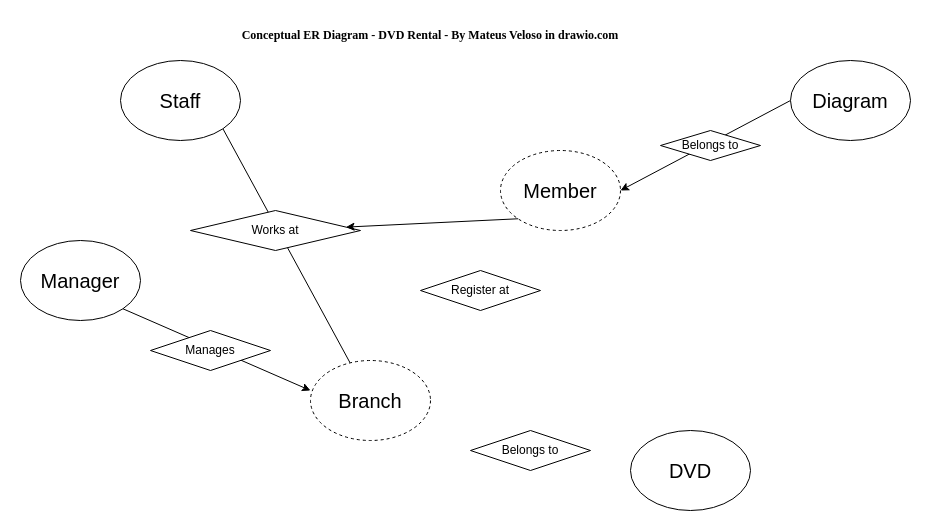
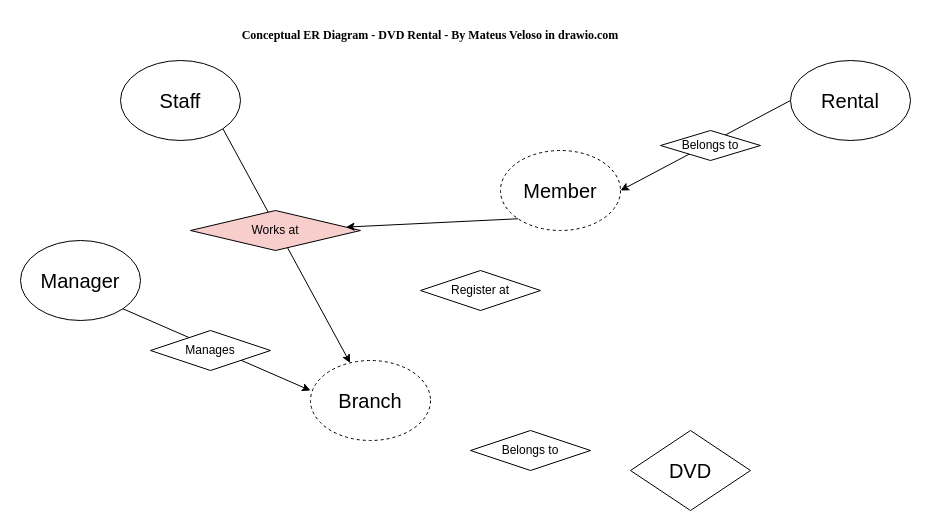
(851, 101) -> (851, 101)
(276, 231) -> (276, 231)
(348, 358) -> (346, 356)
(691, 471) -> (691, 471)
